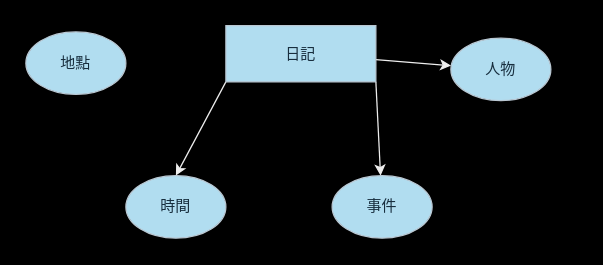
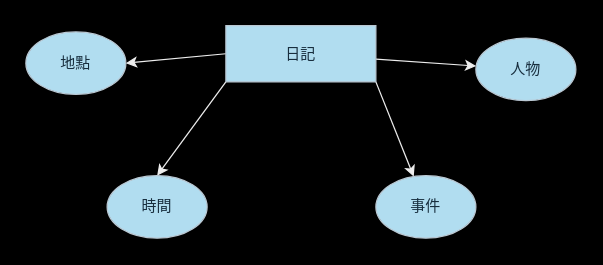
none -> (180, 58)
(501, 69) -> (526, 69)
(176, 207) -> (157, 207)
(382, 207) -> (426, 207)
